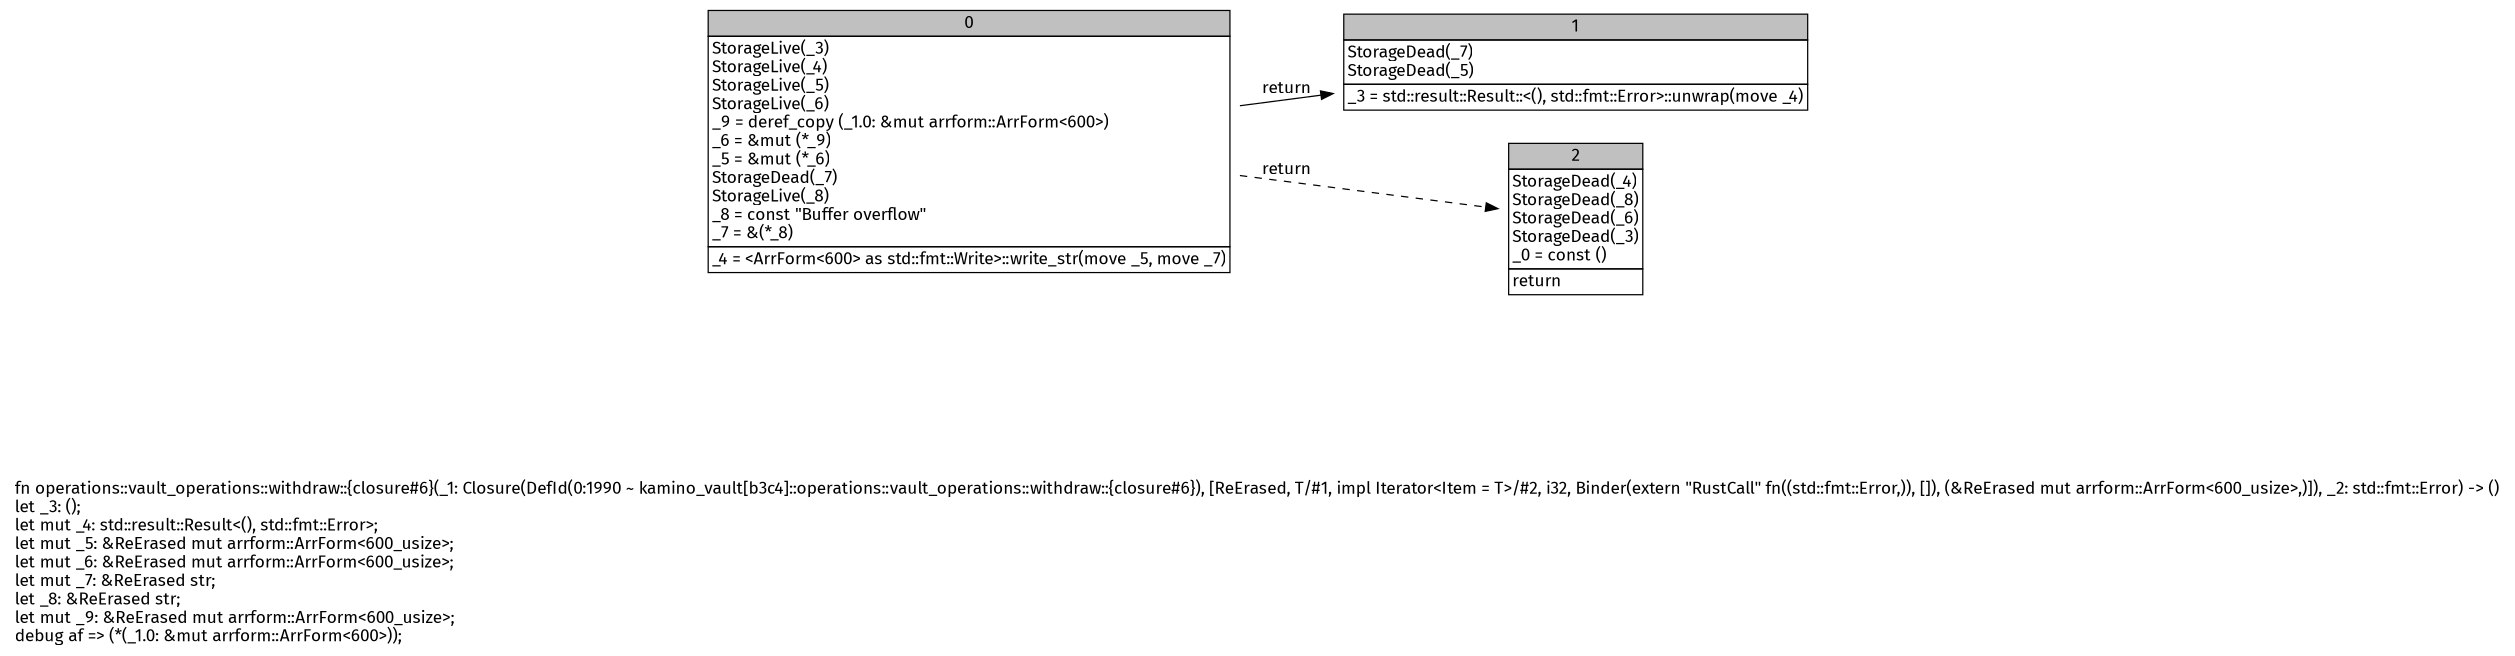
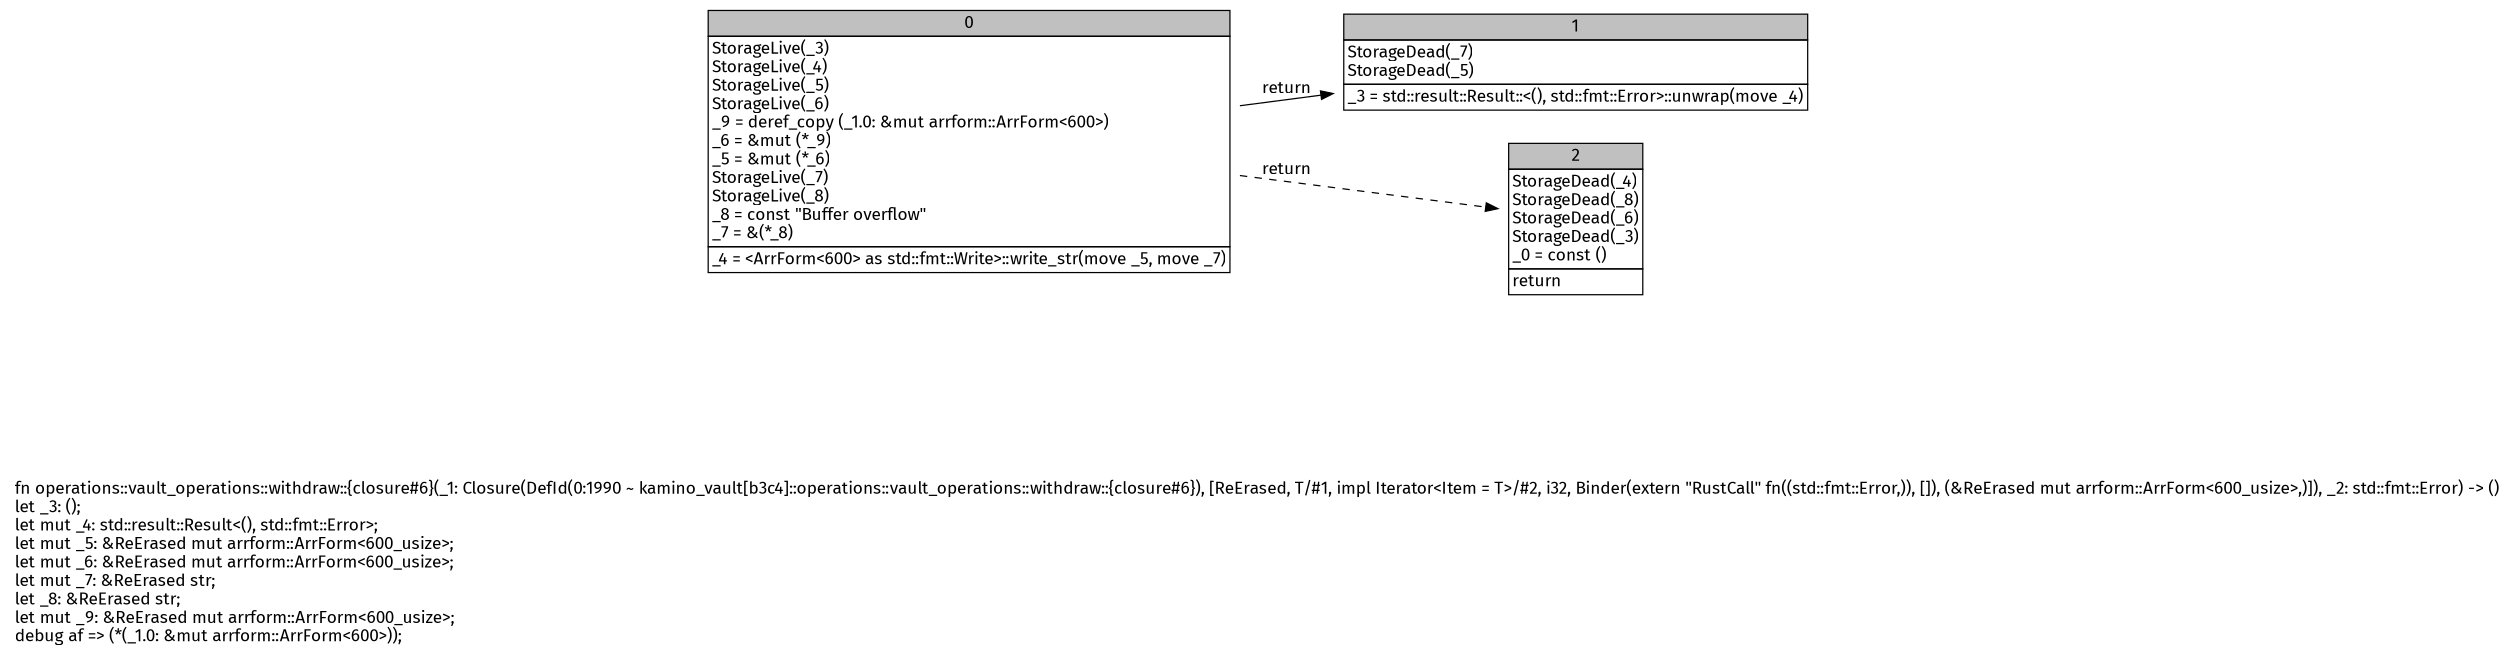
(775, 178) -> (770, 178)
